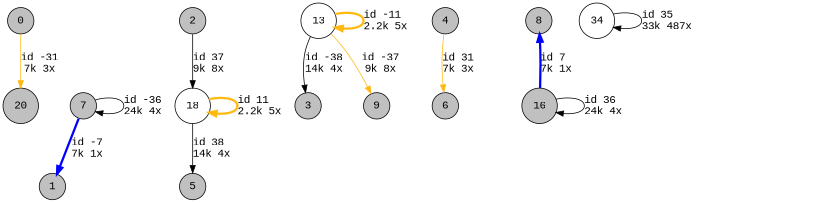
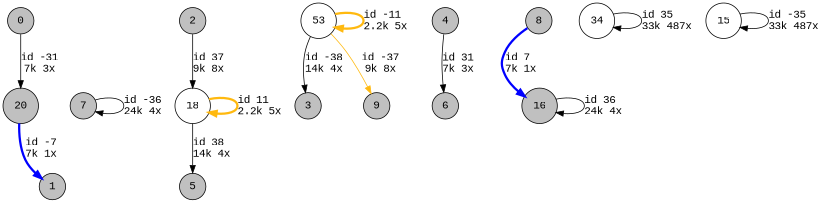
(319, 21) -> (319, 21)
none -> (724, 21)
(21, 57) -> (21, 57)
(442, 60) -> (442, 60)
(540, 65) -> (503, 58)
(69, 143) -> (22, 150)
